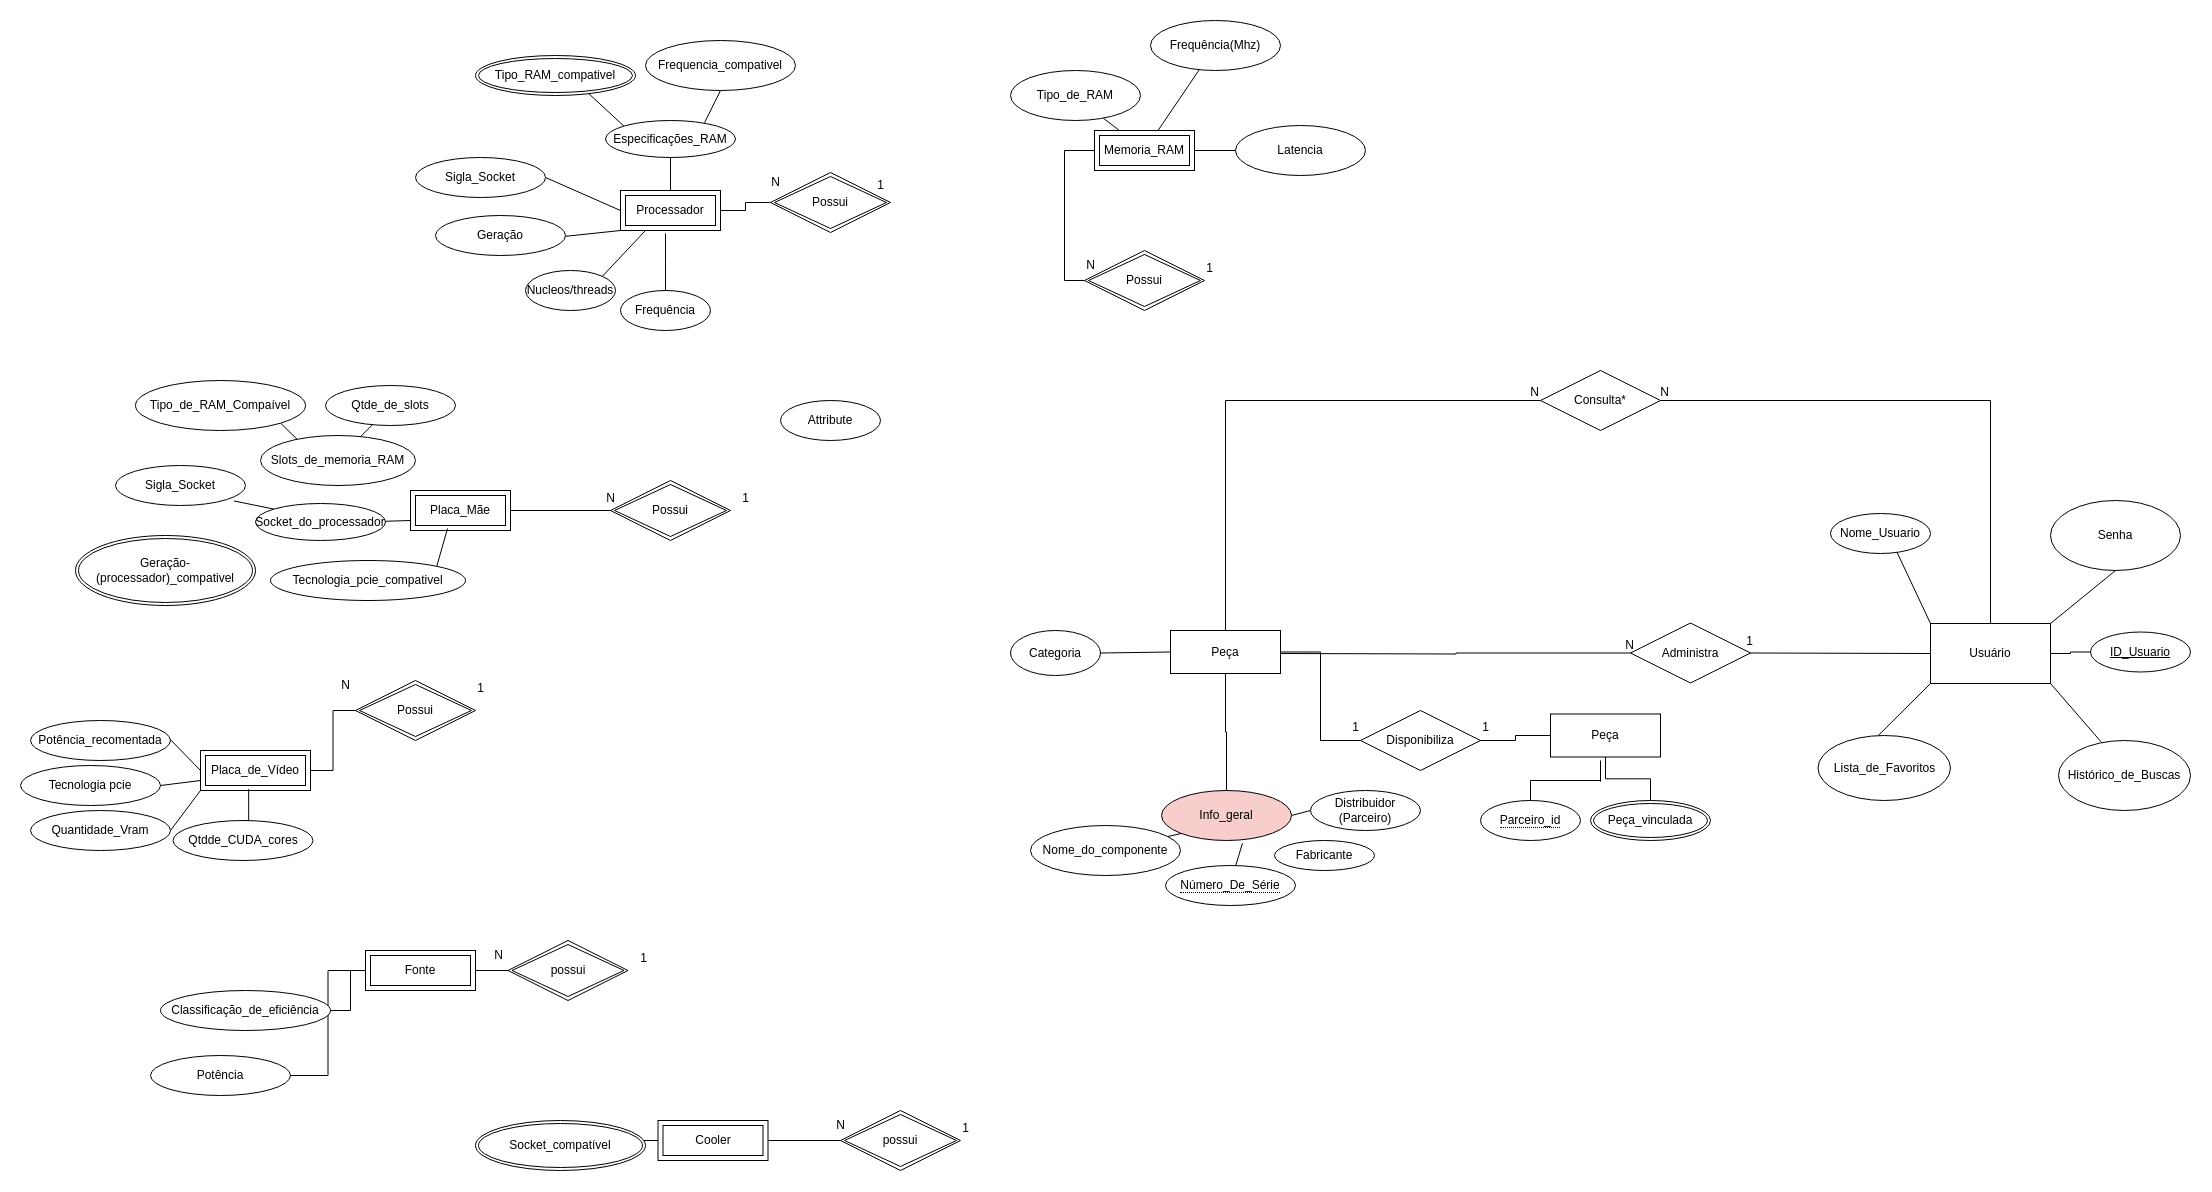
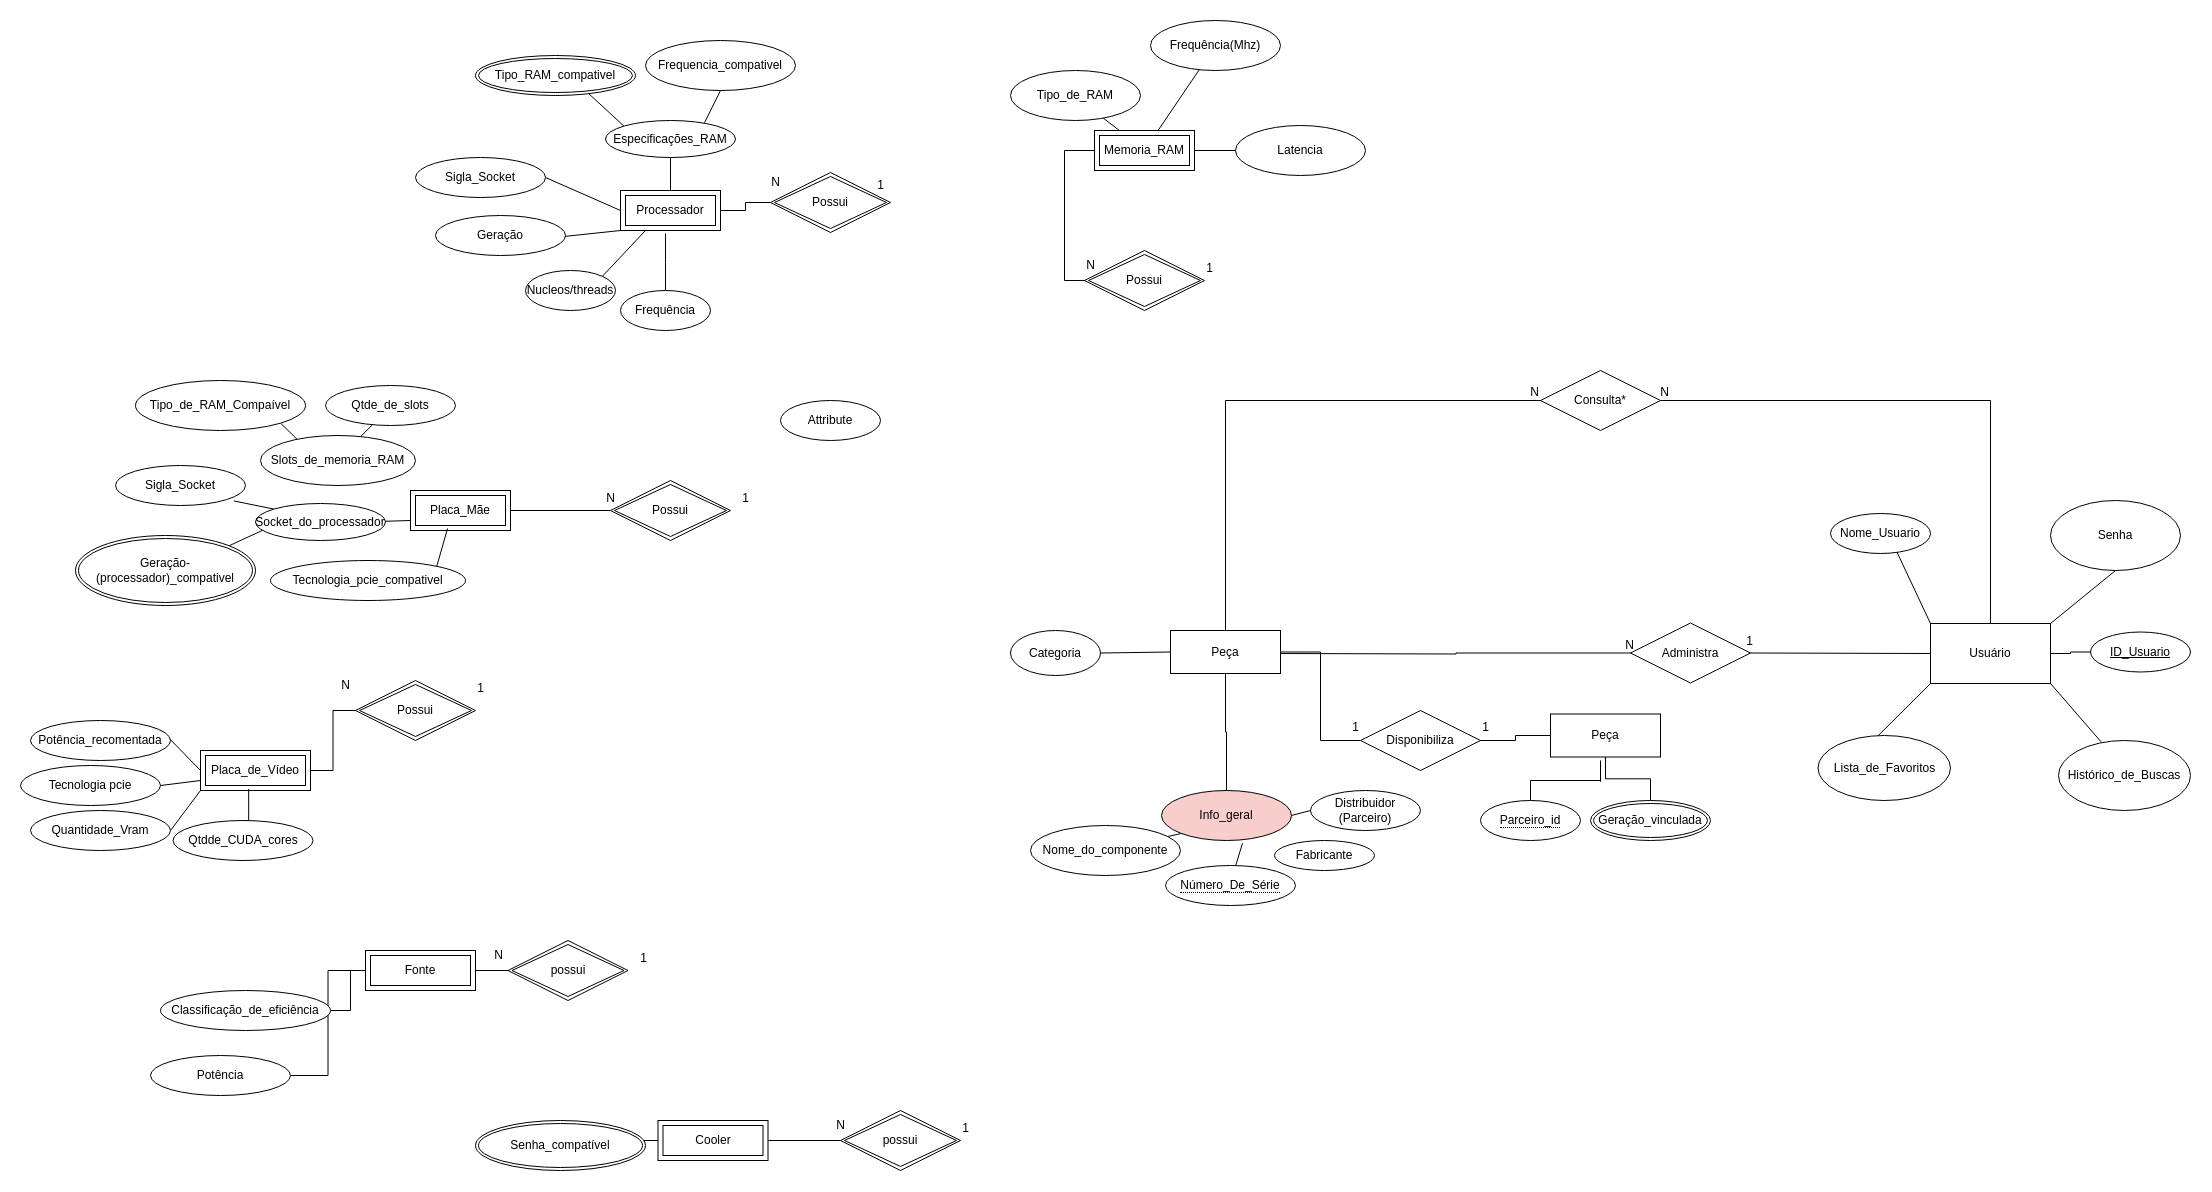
none -> (246, 538)
(1651, 821) -> (1651, 821)
(561, 1146) -> (561, 1146)
